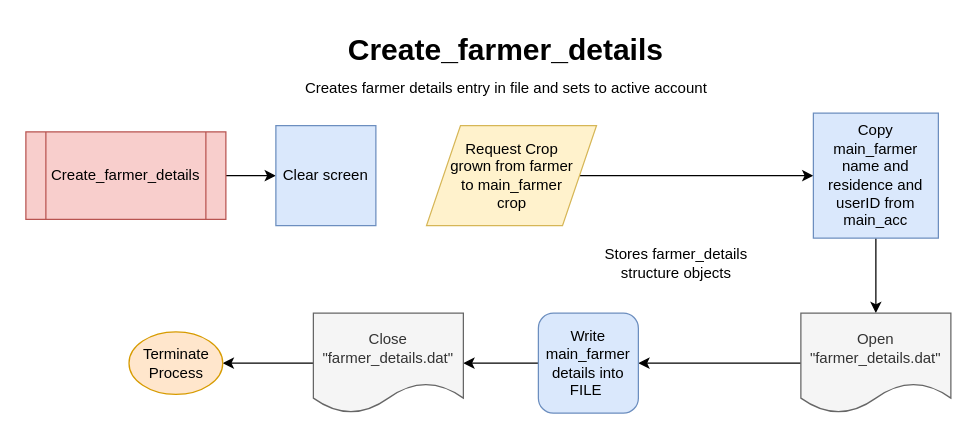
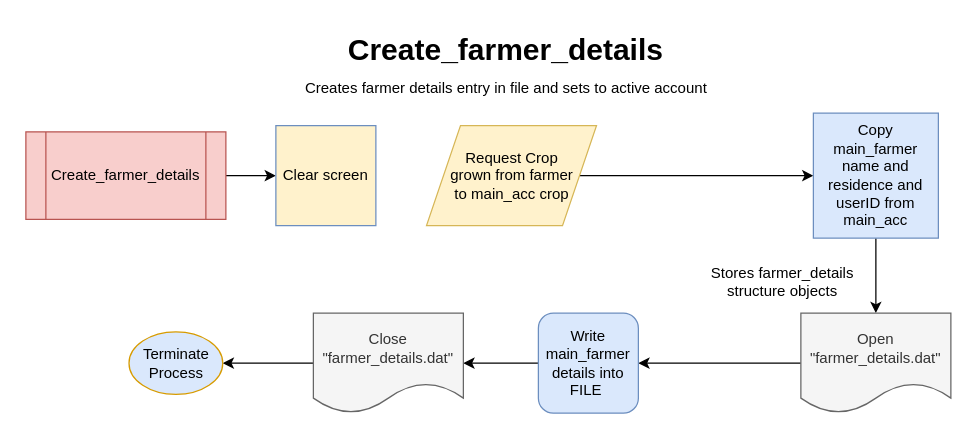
(326, 176) -> (326, 176)
(512, 176) -> (512, 176)
(676, 263) -> (782, 282)
(176, 363) -> (176, 363)
